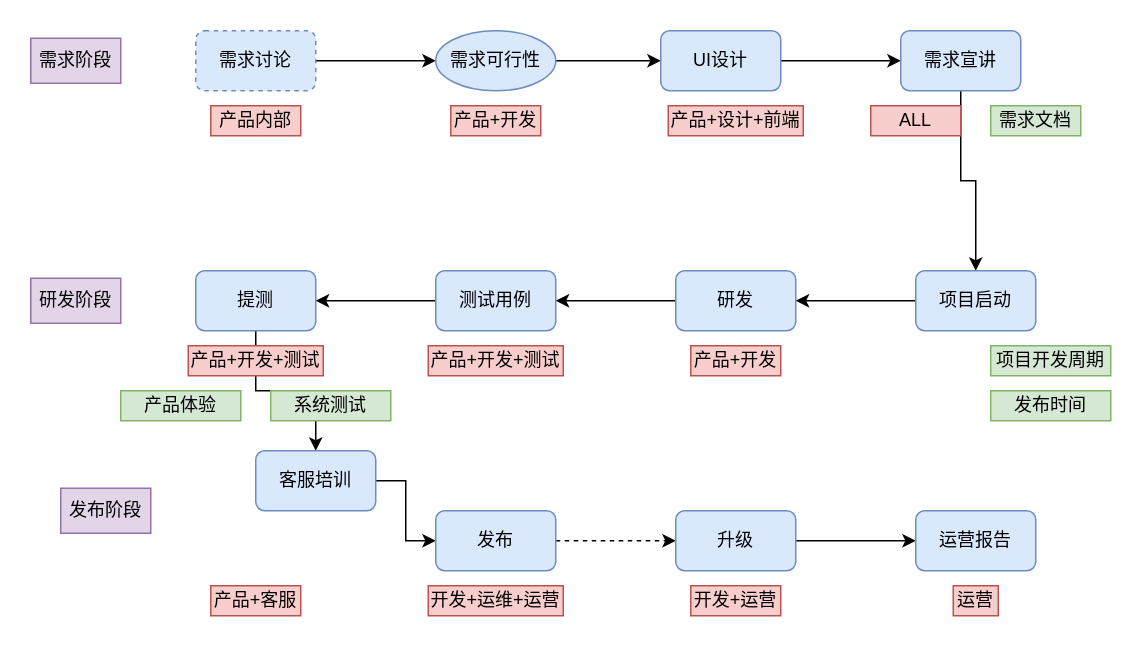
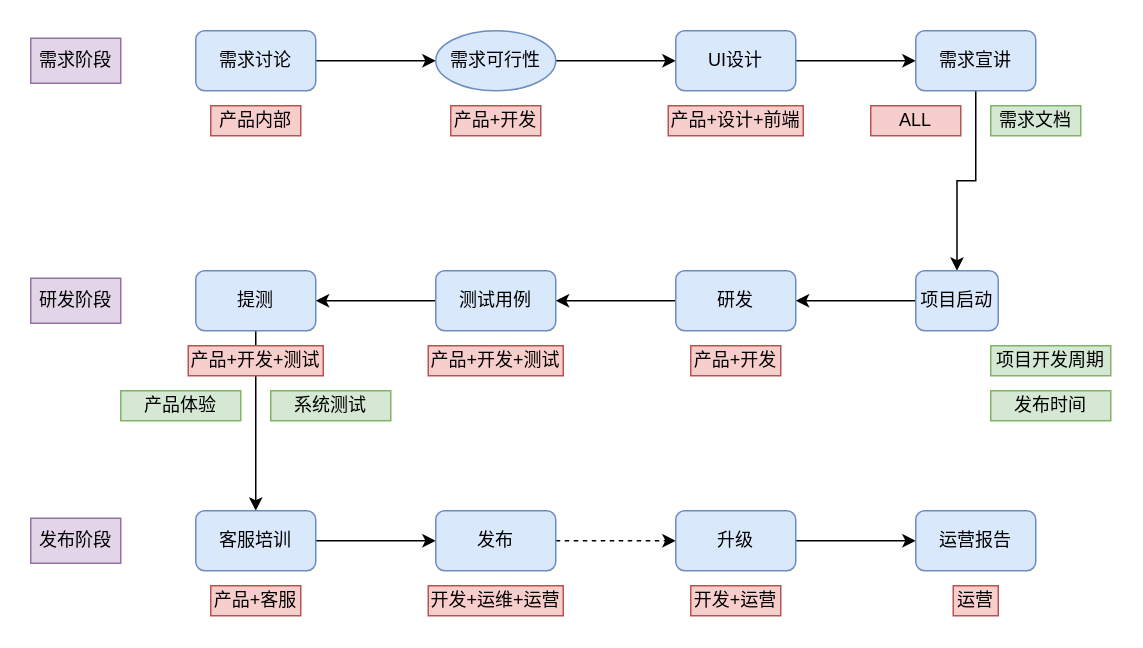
(256, 61) -> (256, 61)
(721, 61) -> (736, 61)
(961, 61) -> (976, 61)
(976, 301) -> (957, 301)
(316, 481) -> (256, 541)
(106, 511) -> (76, 541)
